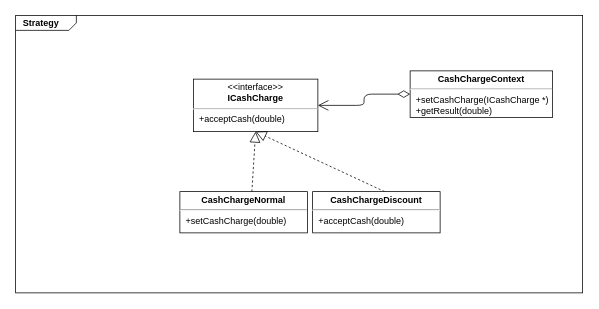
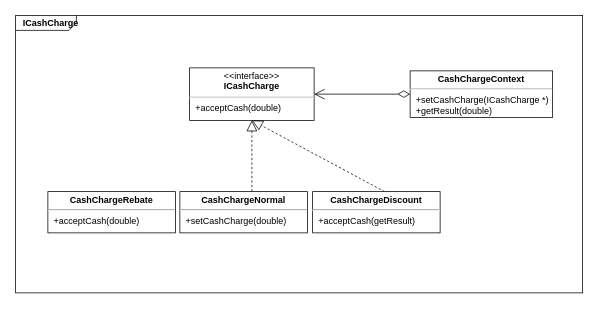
(299, 15) -> (299, 15)
(255, 105) -> (252, 94)
(376, 192) -> (376, 192)
none -> (111, 212)
